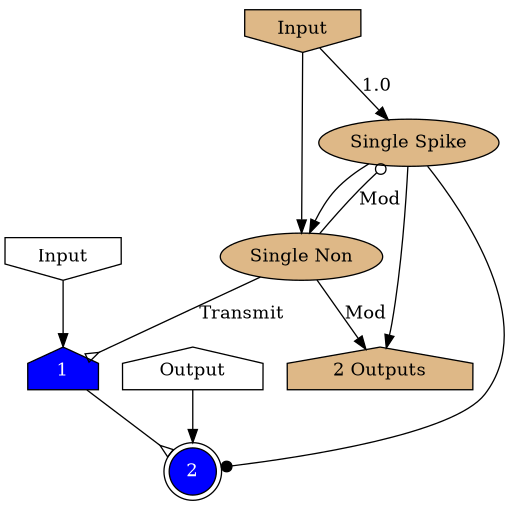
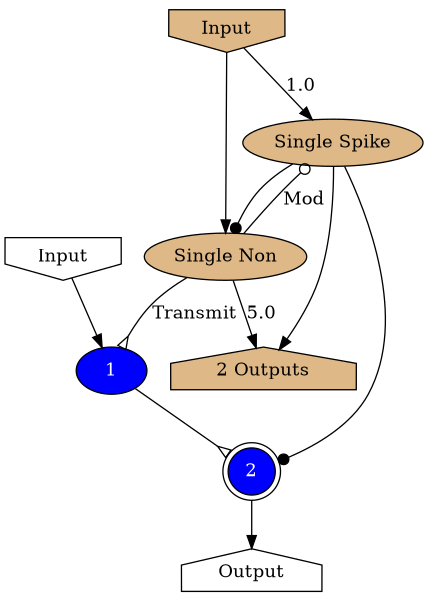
(337, 188) -> (260, 189)
(366, 314) -> (262, 314)
(63, 371) -> (112, 371)
(193, 410) -> (252, 518)
